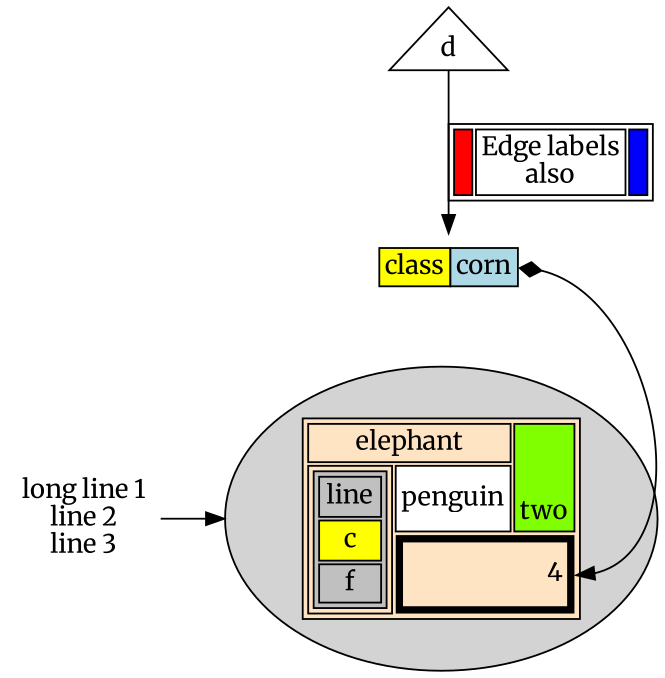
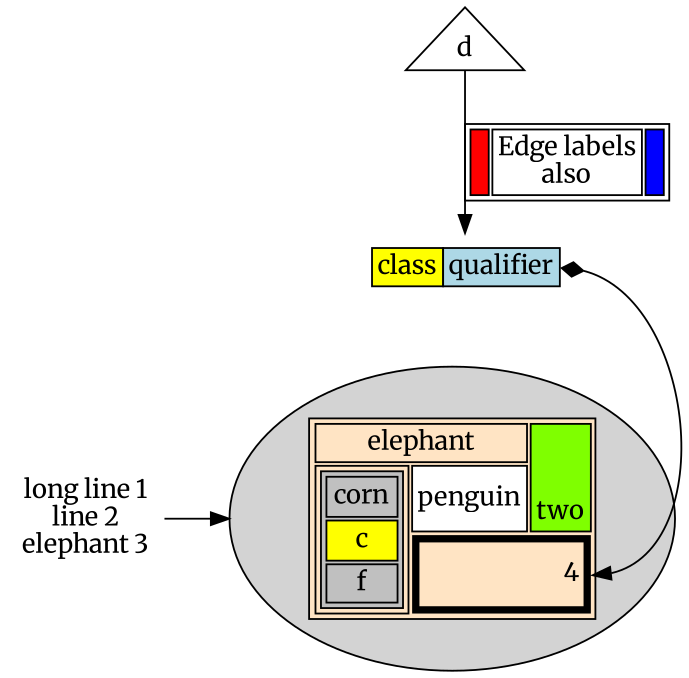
(484, 266) -> (501, 266)
(350, 496) -> (362, 496)
(84, 519) -> (86, 519)
